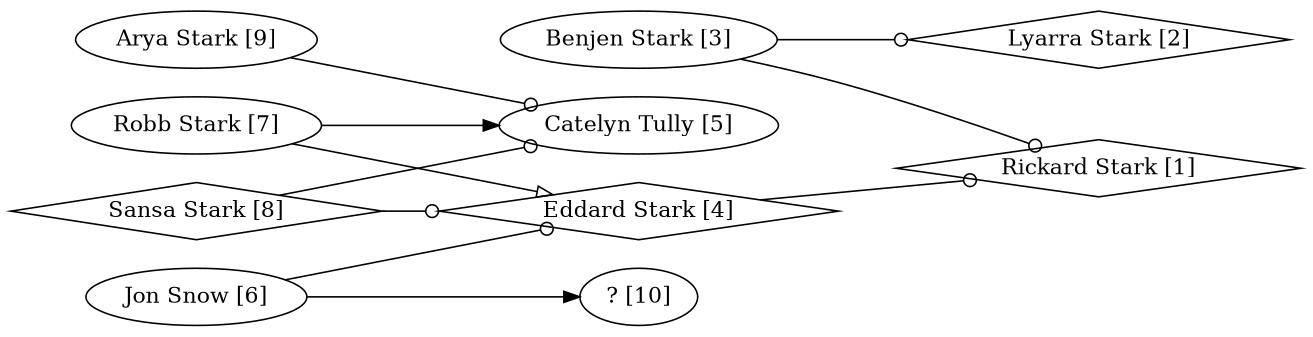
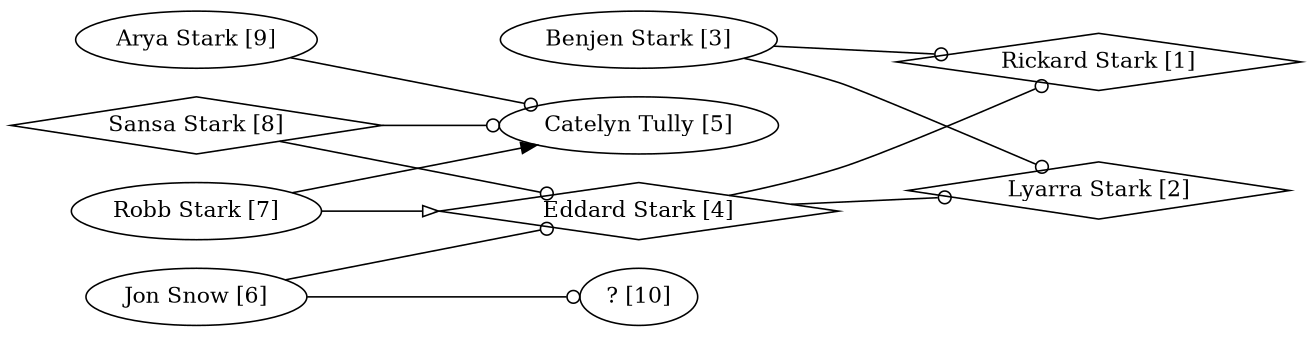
none -> (864, 201)
(435, 297) -> (437, 297)
